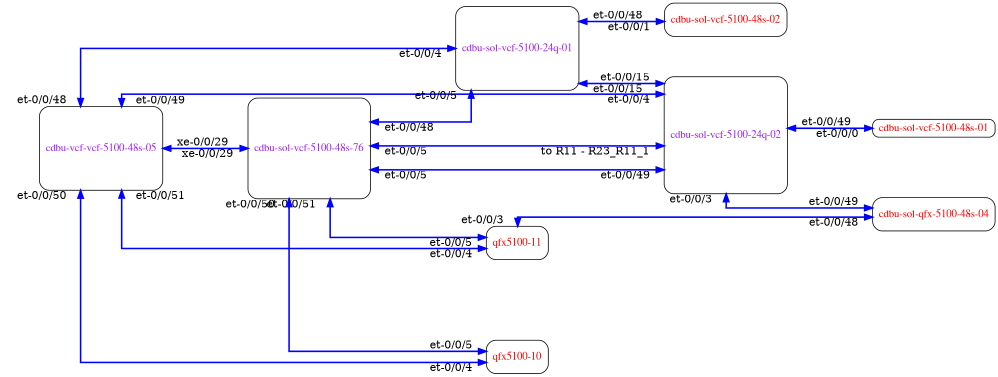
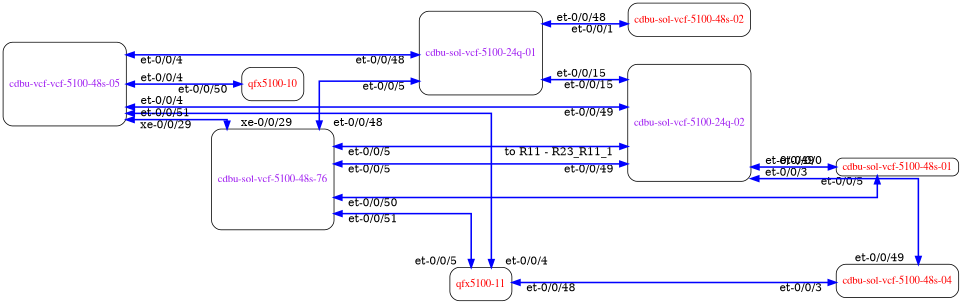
(934, 214) -> (897, 281)
(311, 351) -> (616, 197)
